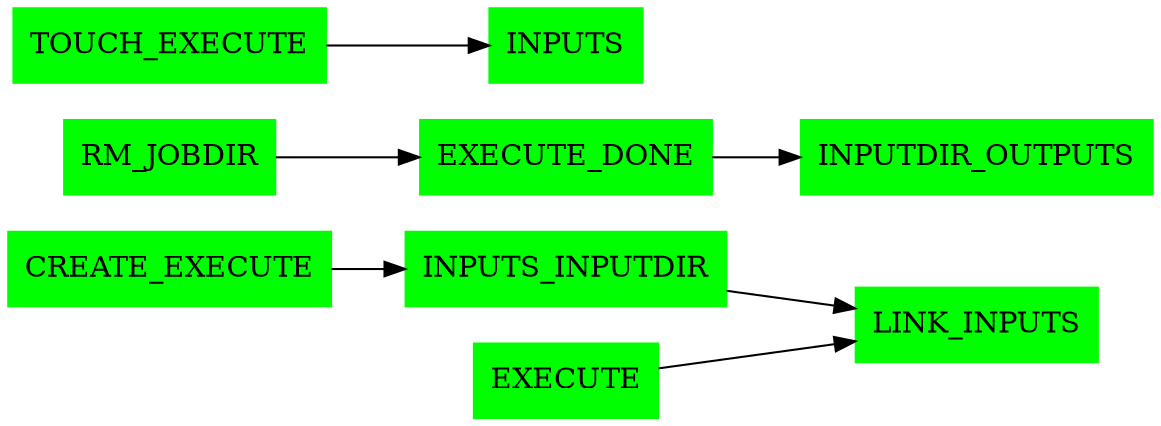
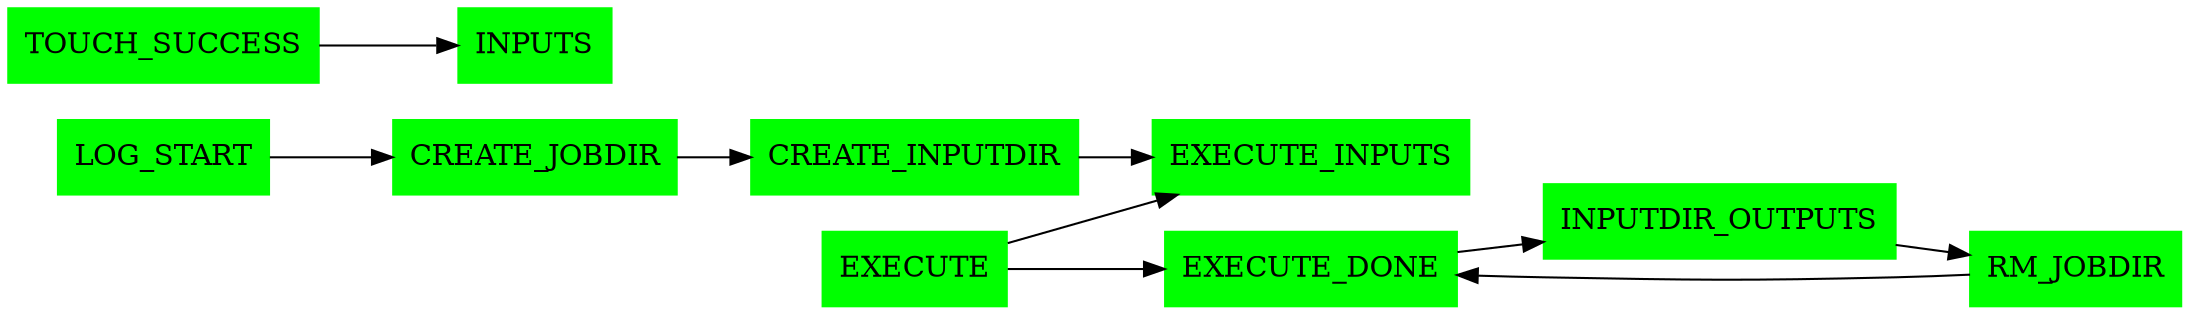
(170, 46) -> (163, 46)
none -> (163, 157)
none -> (1922, 249)
(170, 269) -> (535, 157)
(566, 269) -> (915, 157)
none -> (1076, 269)
(977, 325) -> (1311, 157)
